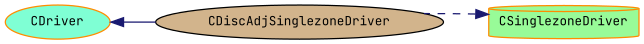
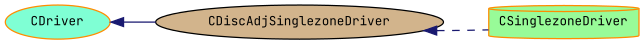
(450, 14) -> (463, 30)
